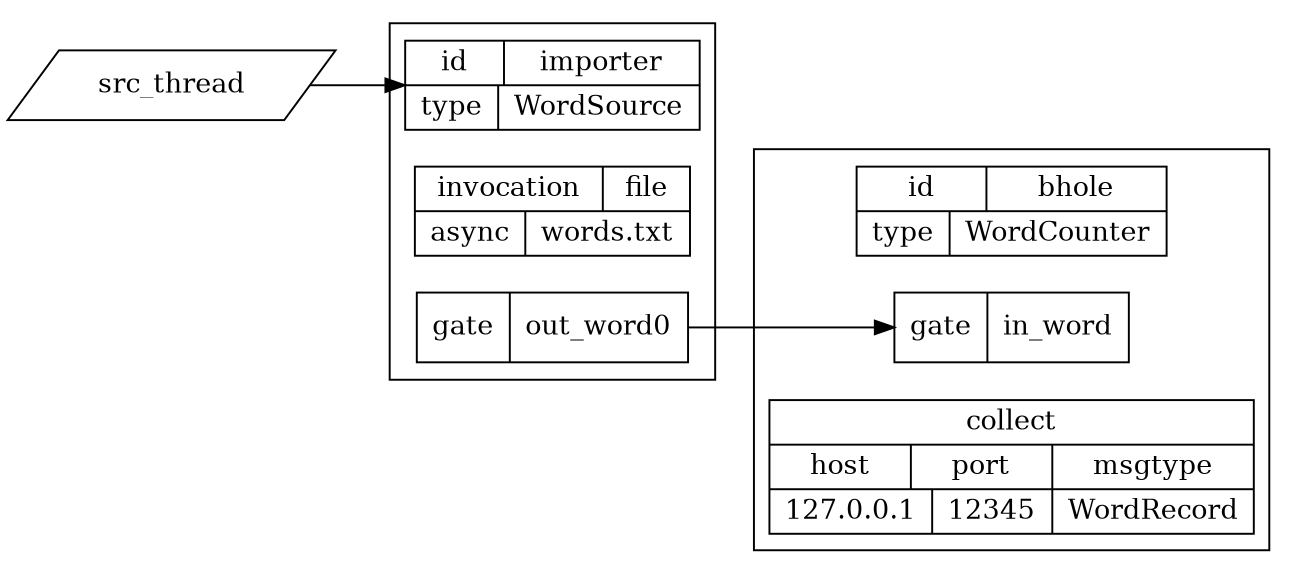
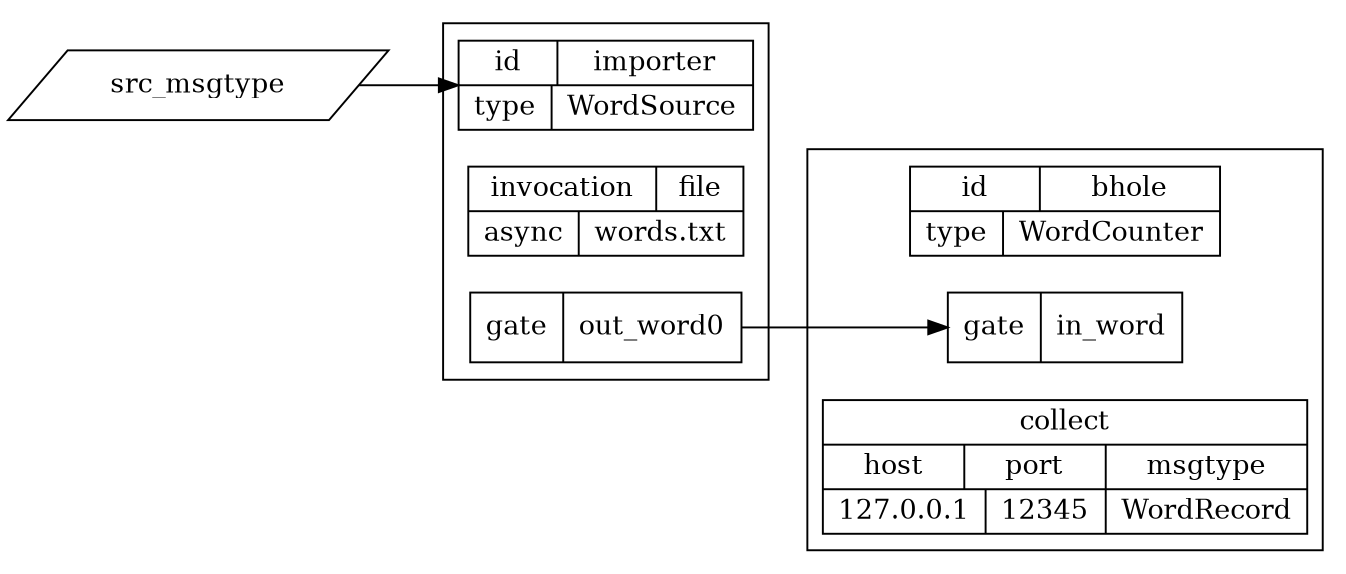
(172, 85) -> (198, 85)
